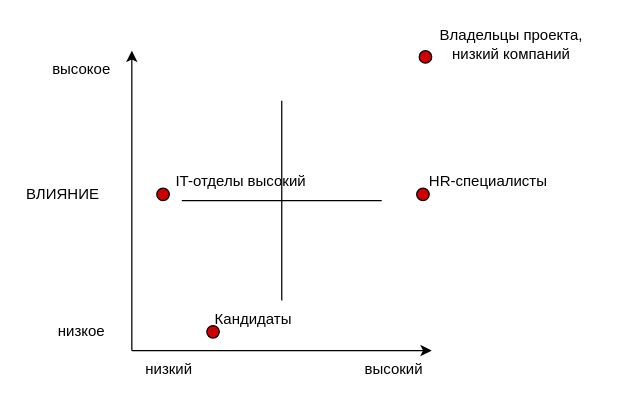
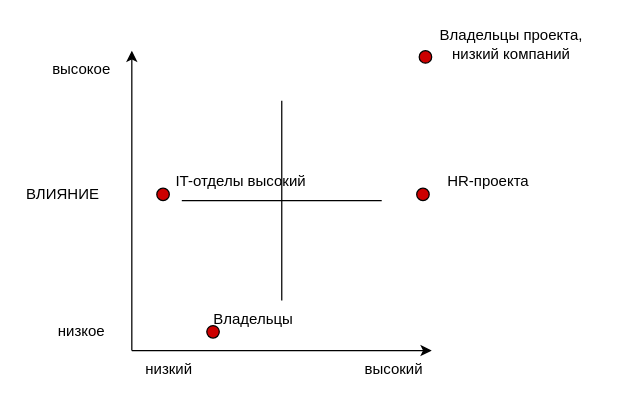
(489, 182) -> (489, 182)
(254, 319) -> (254, 319)
